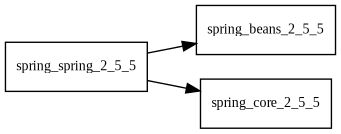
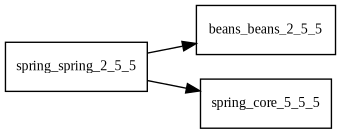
(266, 30) -> (266, 30)
(266, 104) -> (266, 104)
